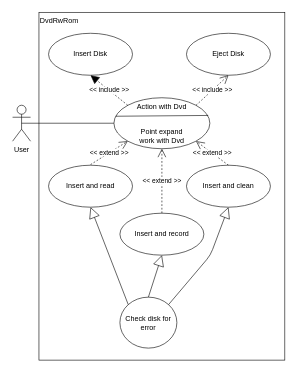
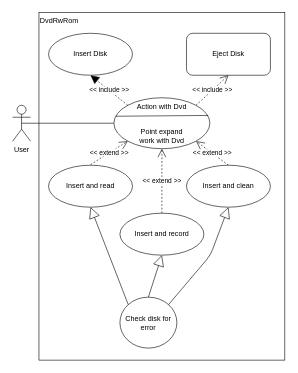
(228, 54) -> (228, 54)
